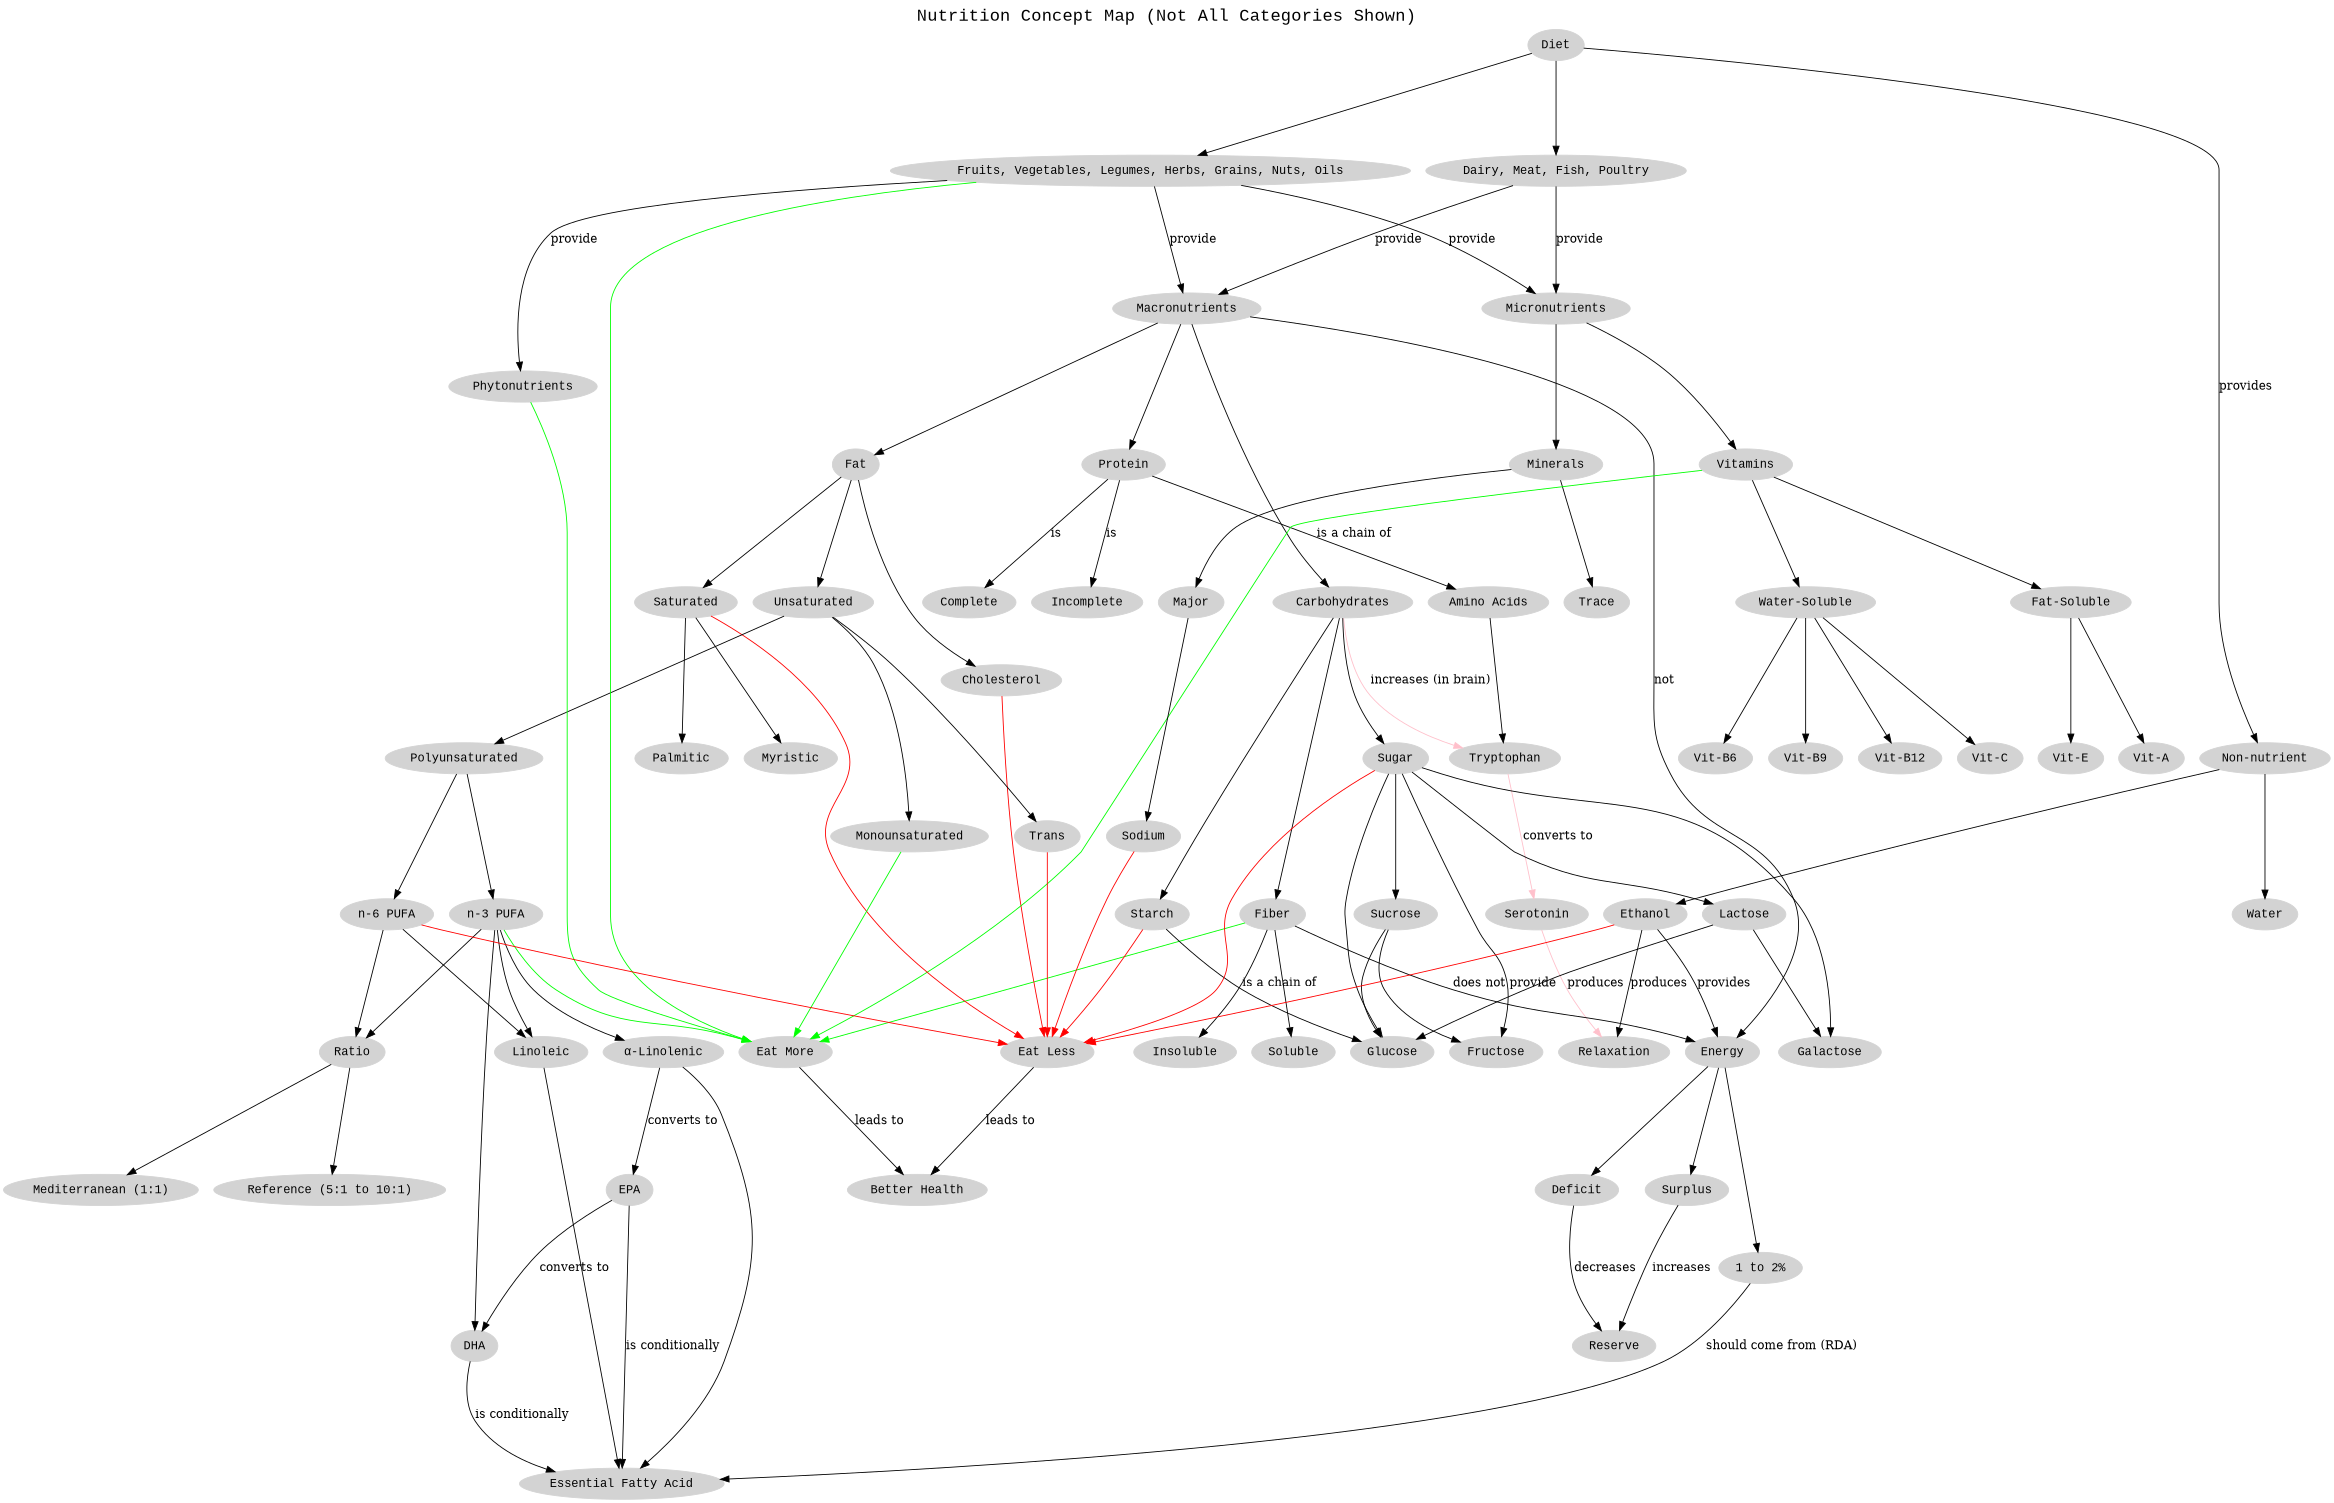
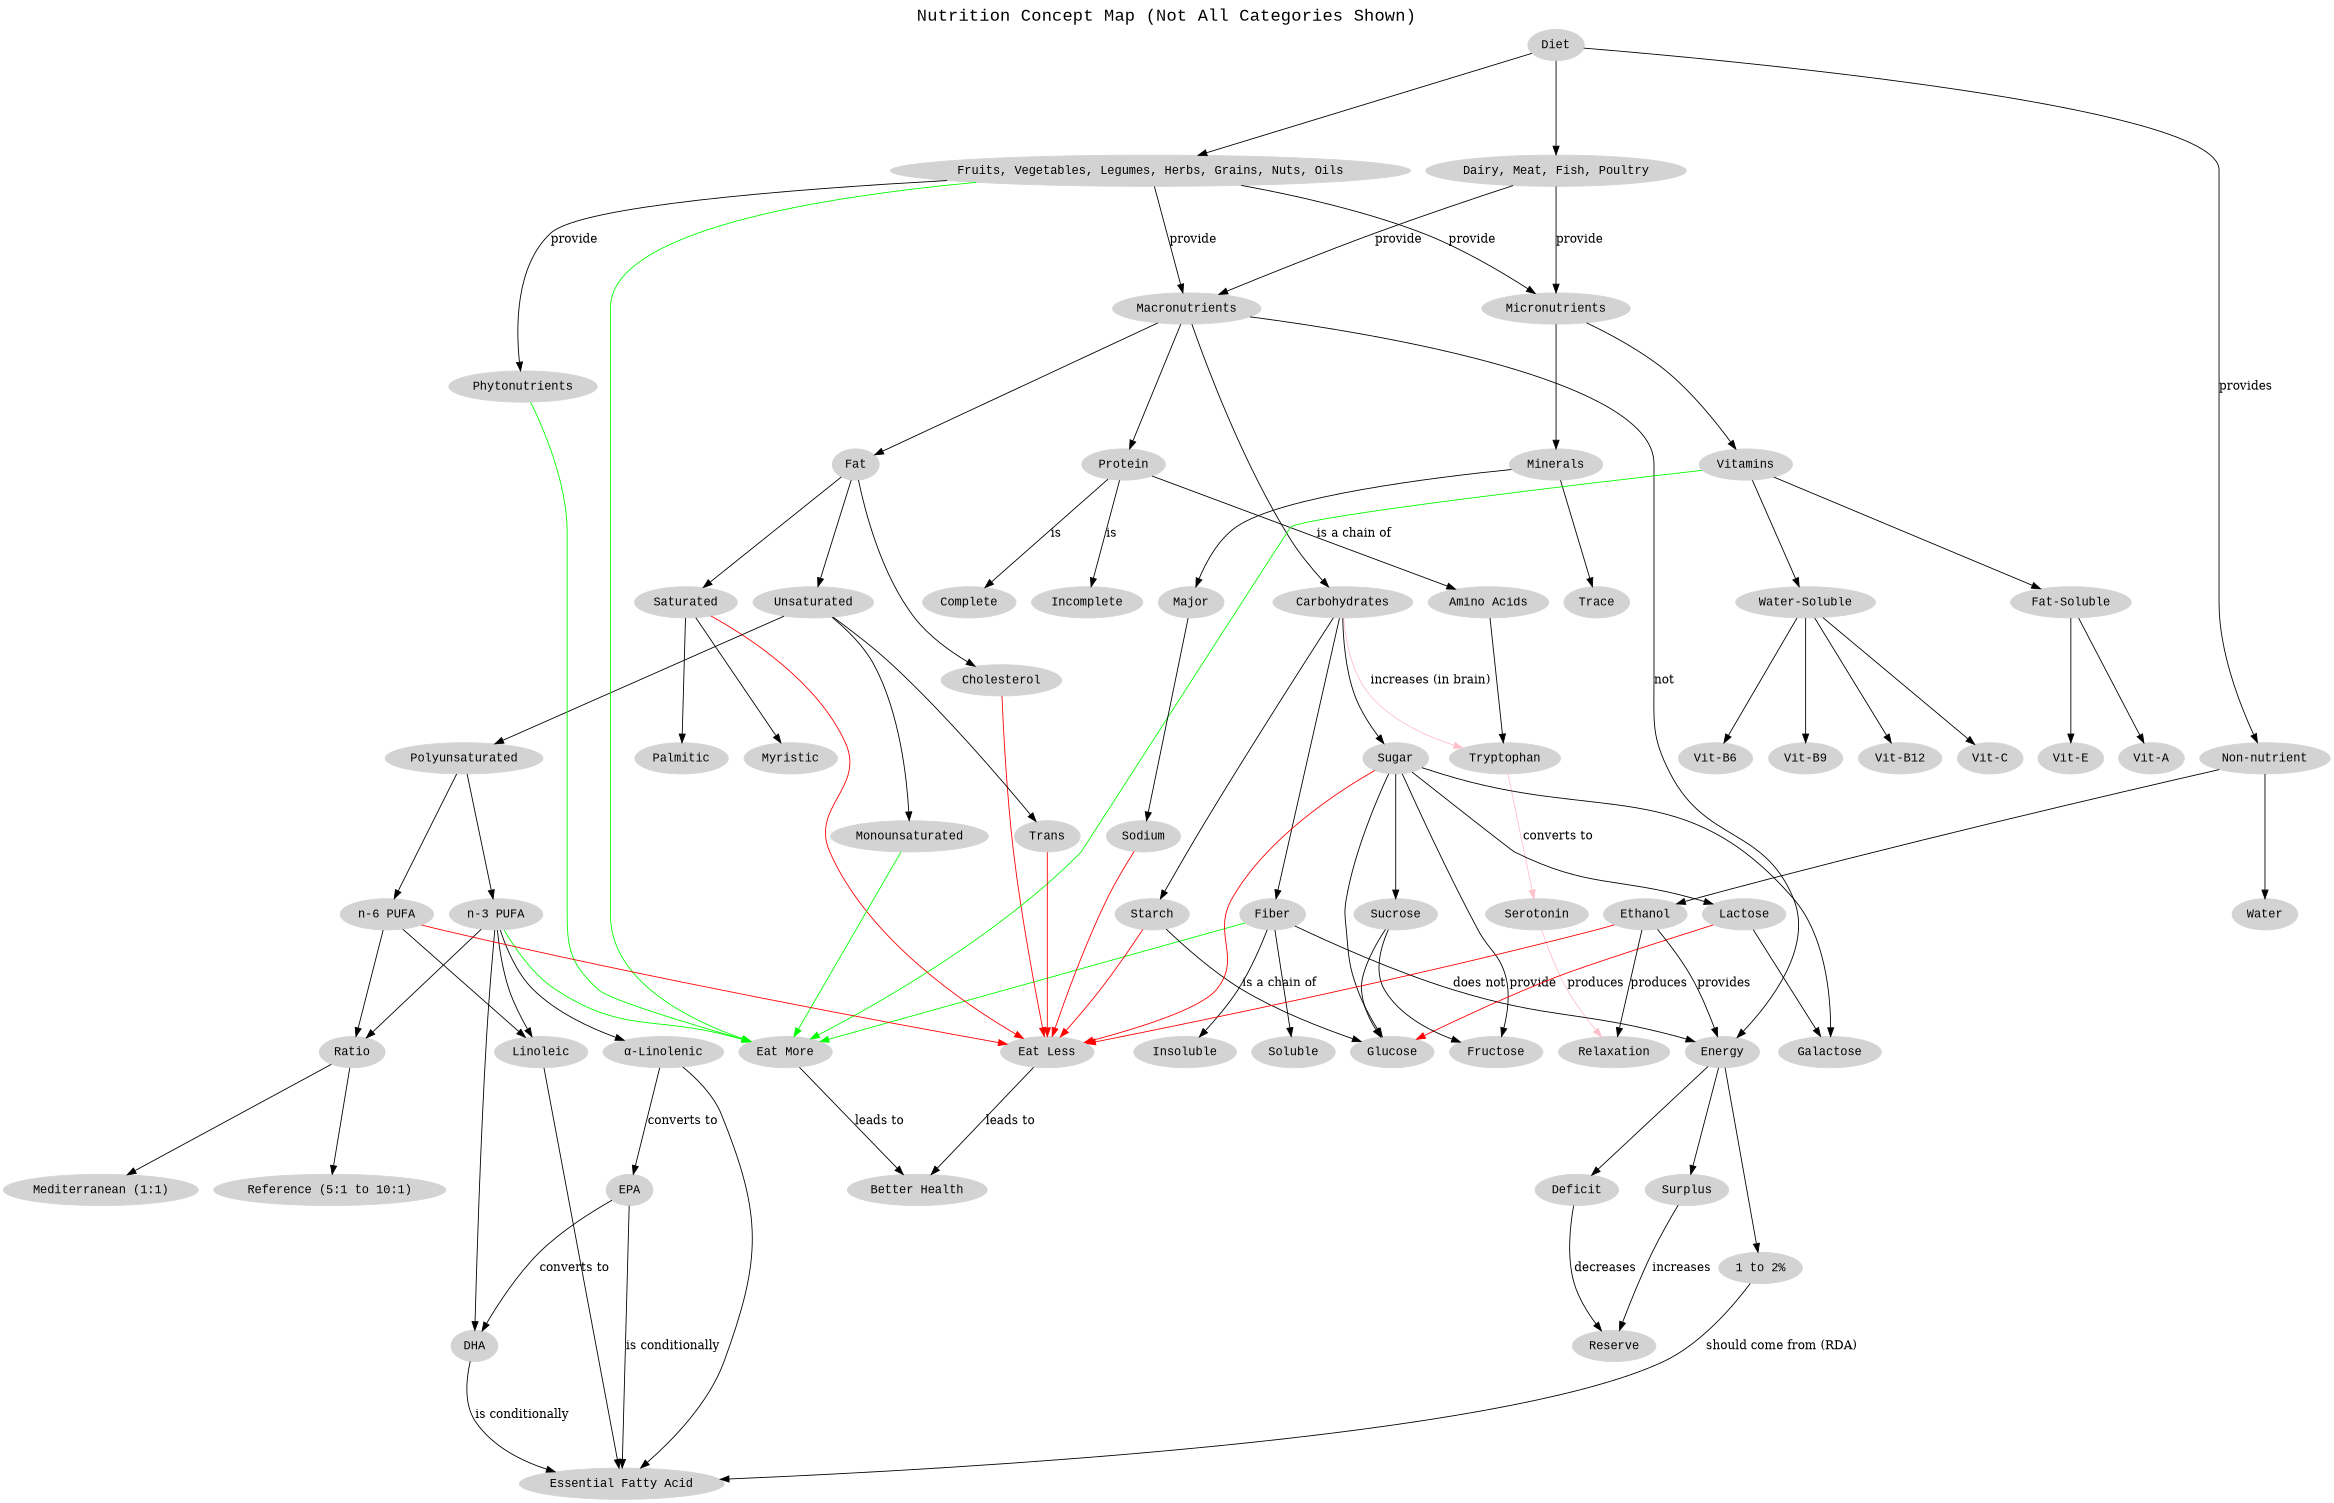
(1566, 973) -> (1566, 973)
